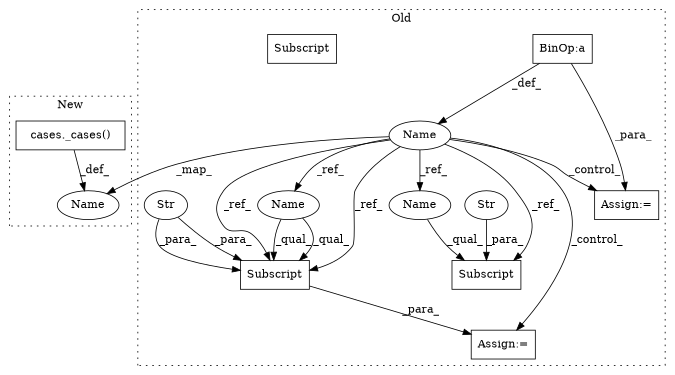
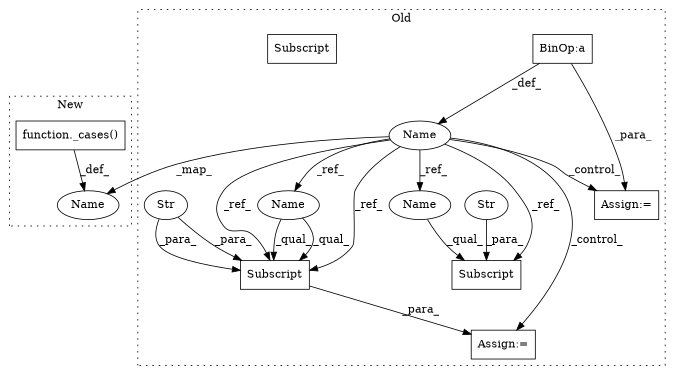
(71, 135) -> (71, 135)
